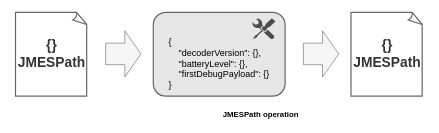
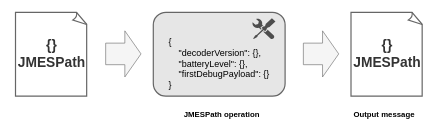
(261, 114) -> (222, 114)
none -> (384, 114)
